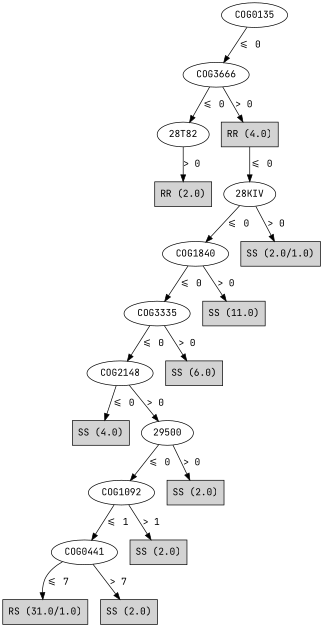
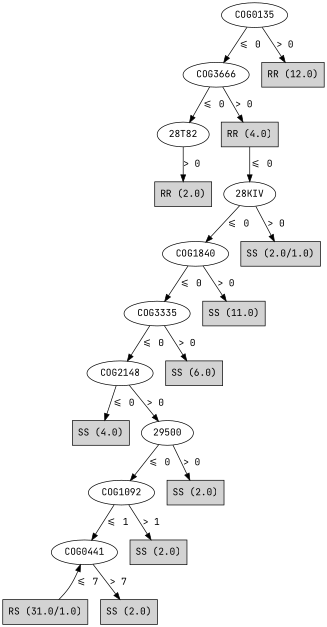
none -> (293, 75)
(48, 574) -> (70, 586)
